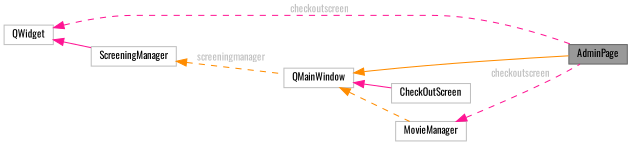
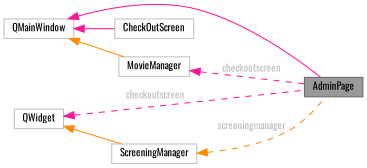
(77, 45) -> (98, 137)
(466, 62) -> (207, 12)
(235, 68) -> (273, 138)
(379, 107) -> (101, 49)
